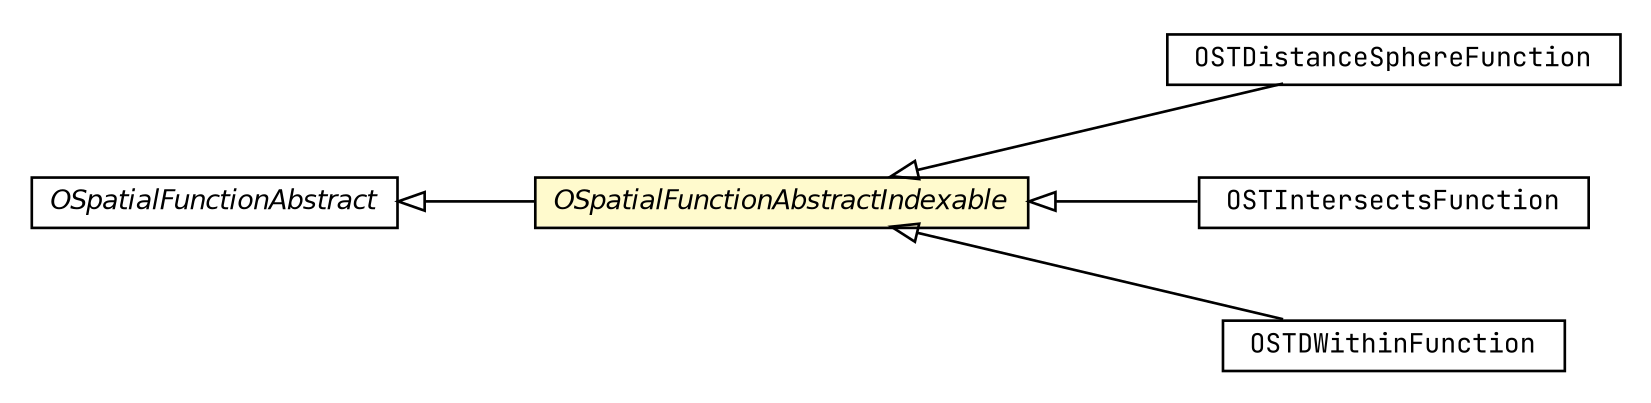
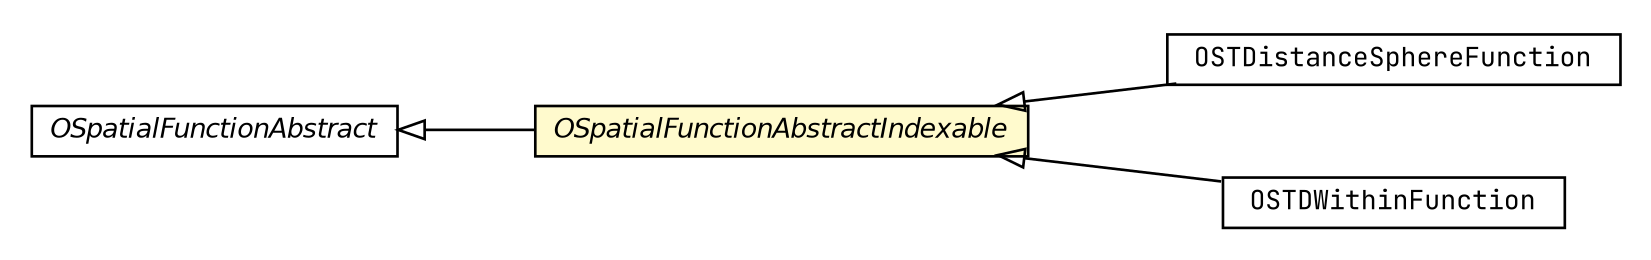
(1393, 201) -> none
